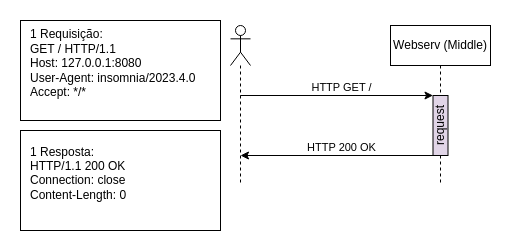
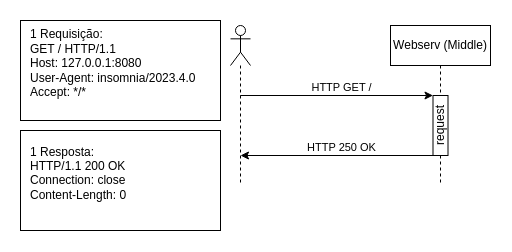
(441, 126) -> (441, 126)
(342, 147) -> (342, 147)
